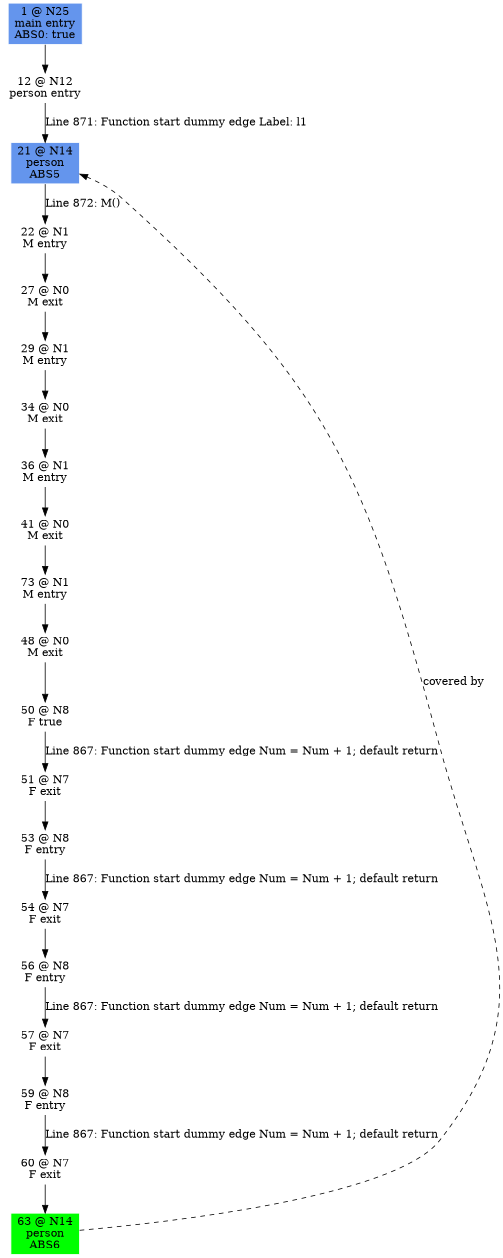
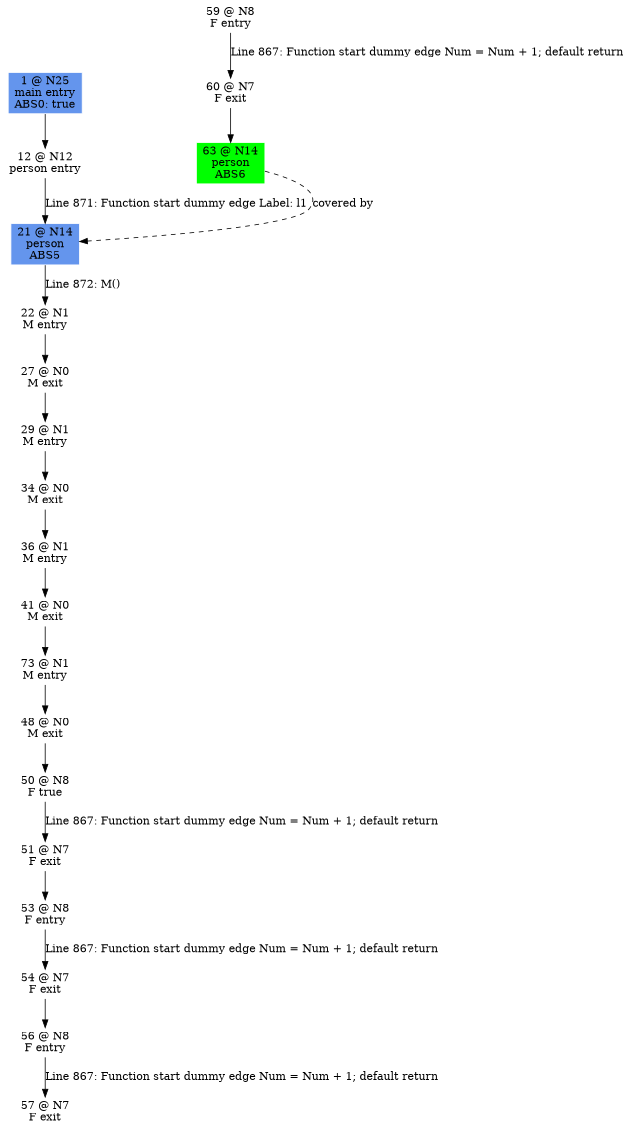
(45, 1067) -> none
